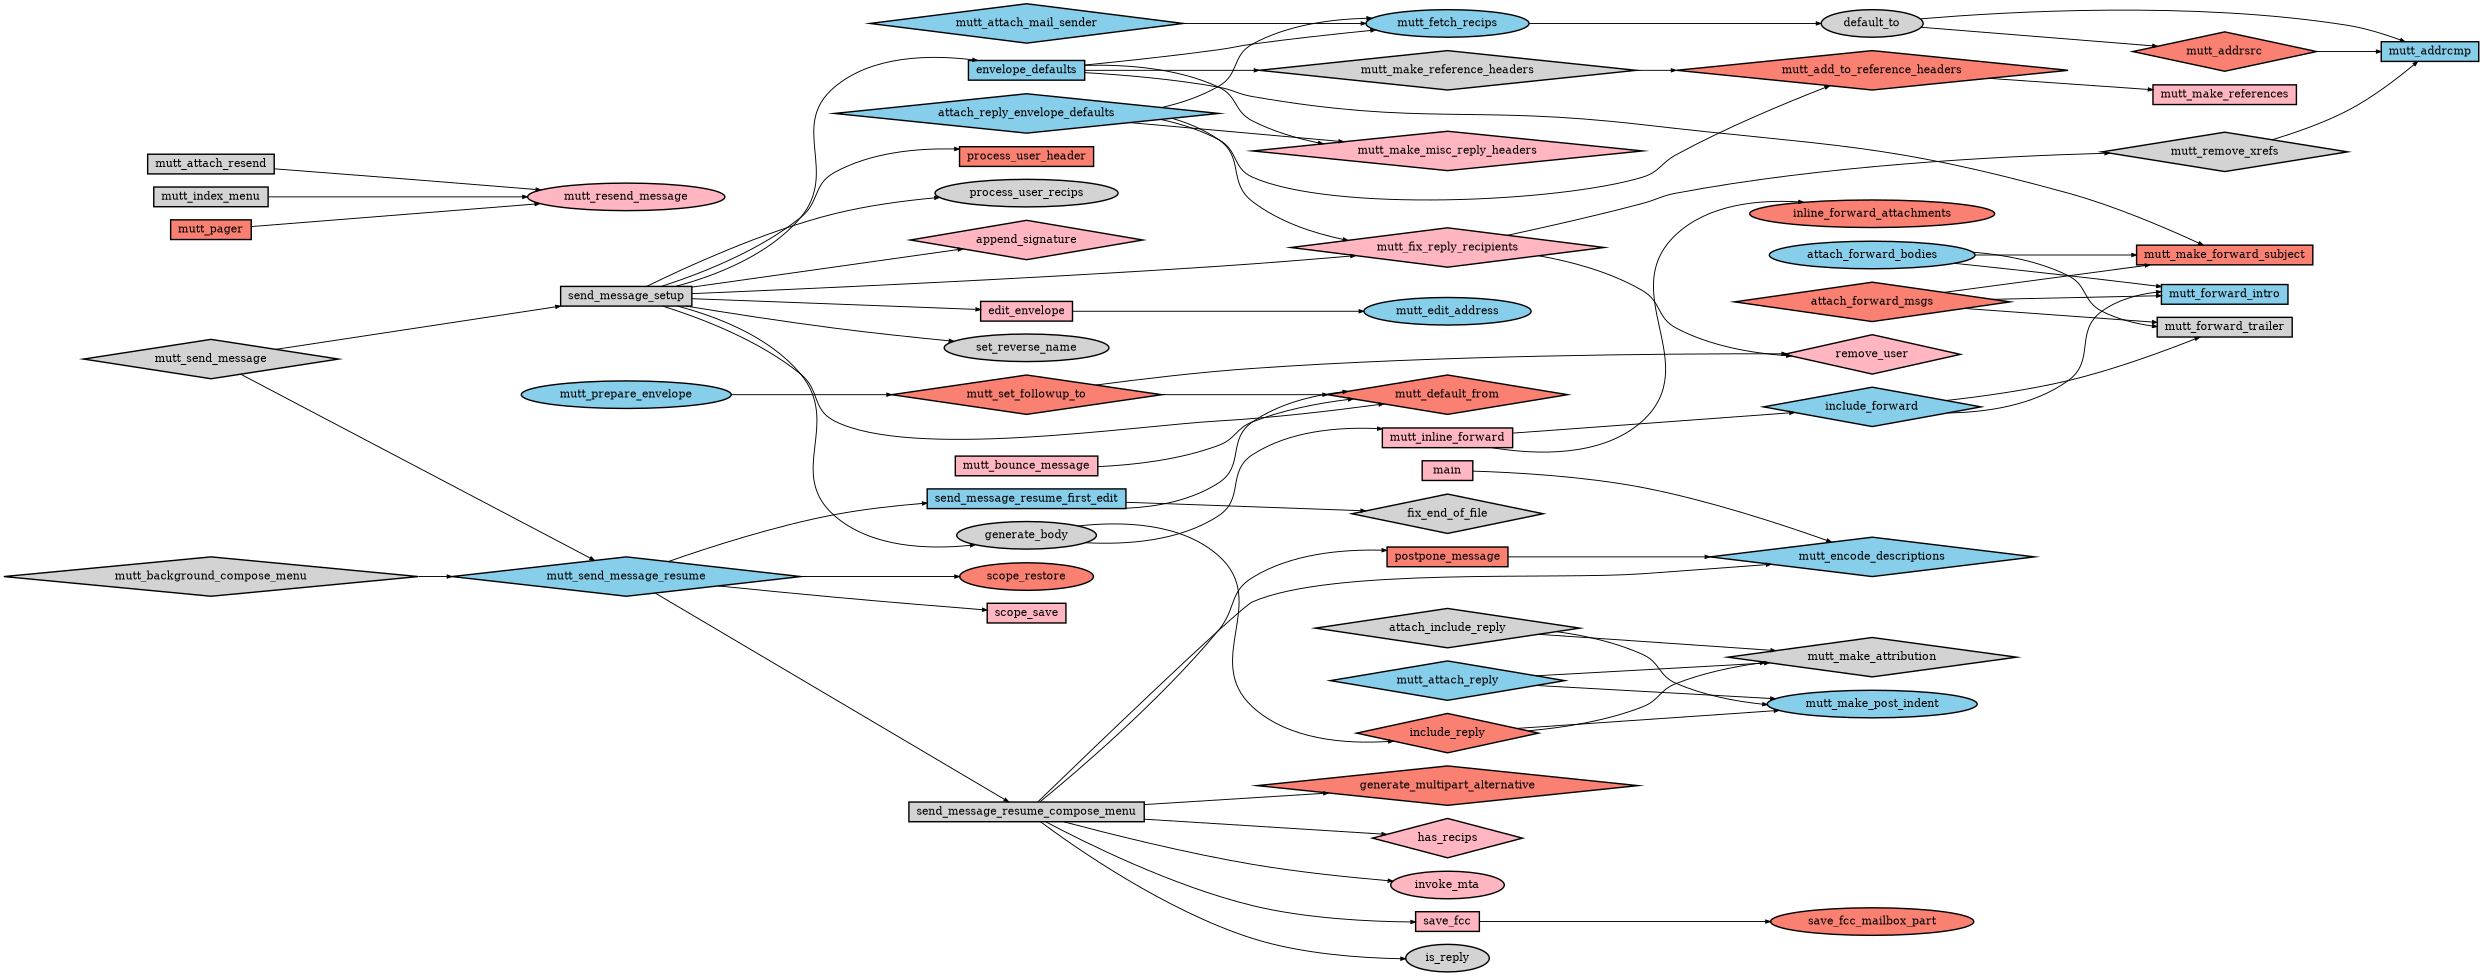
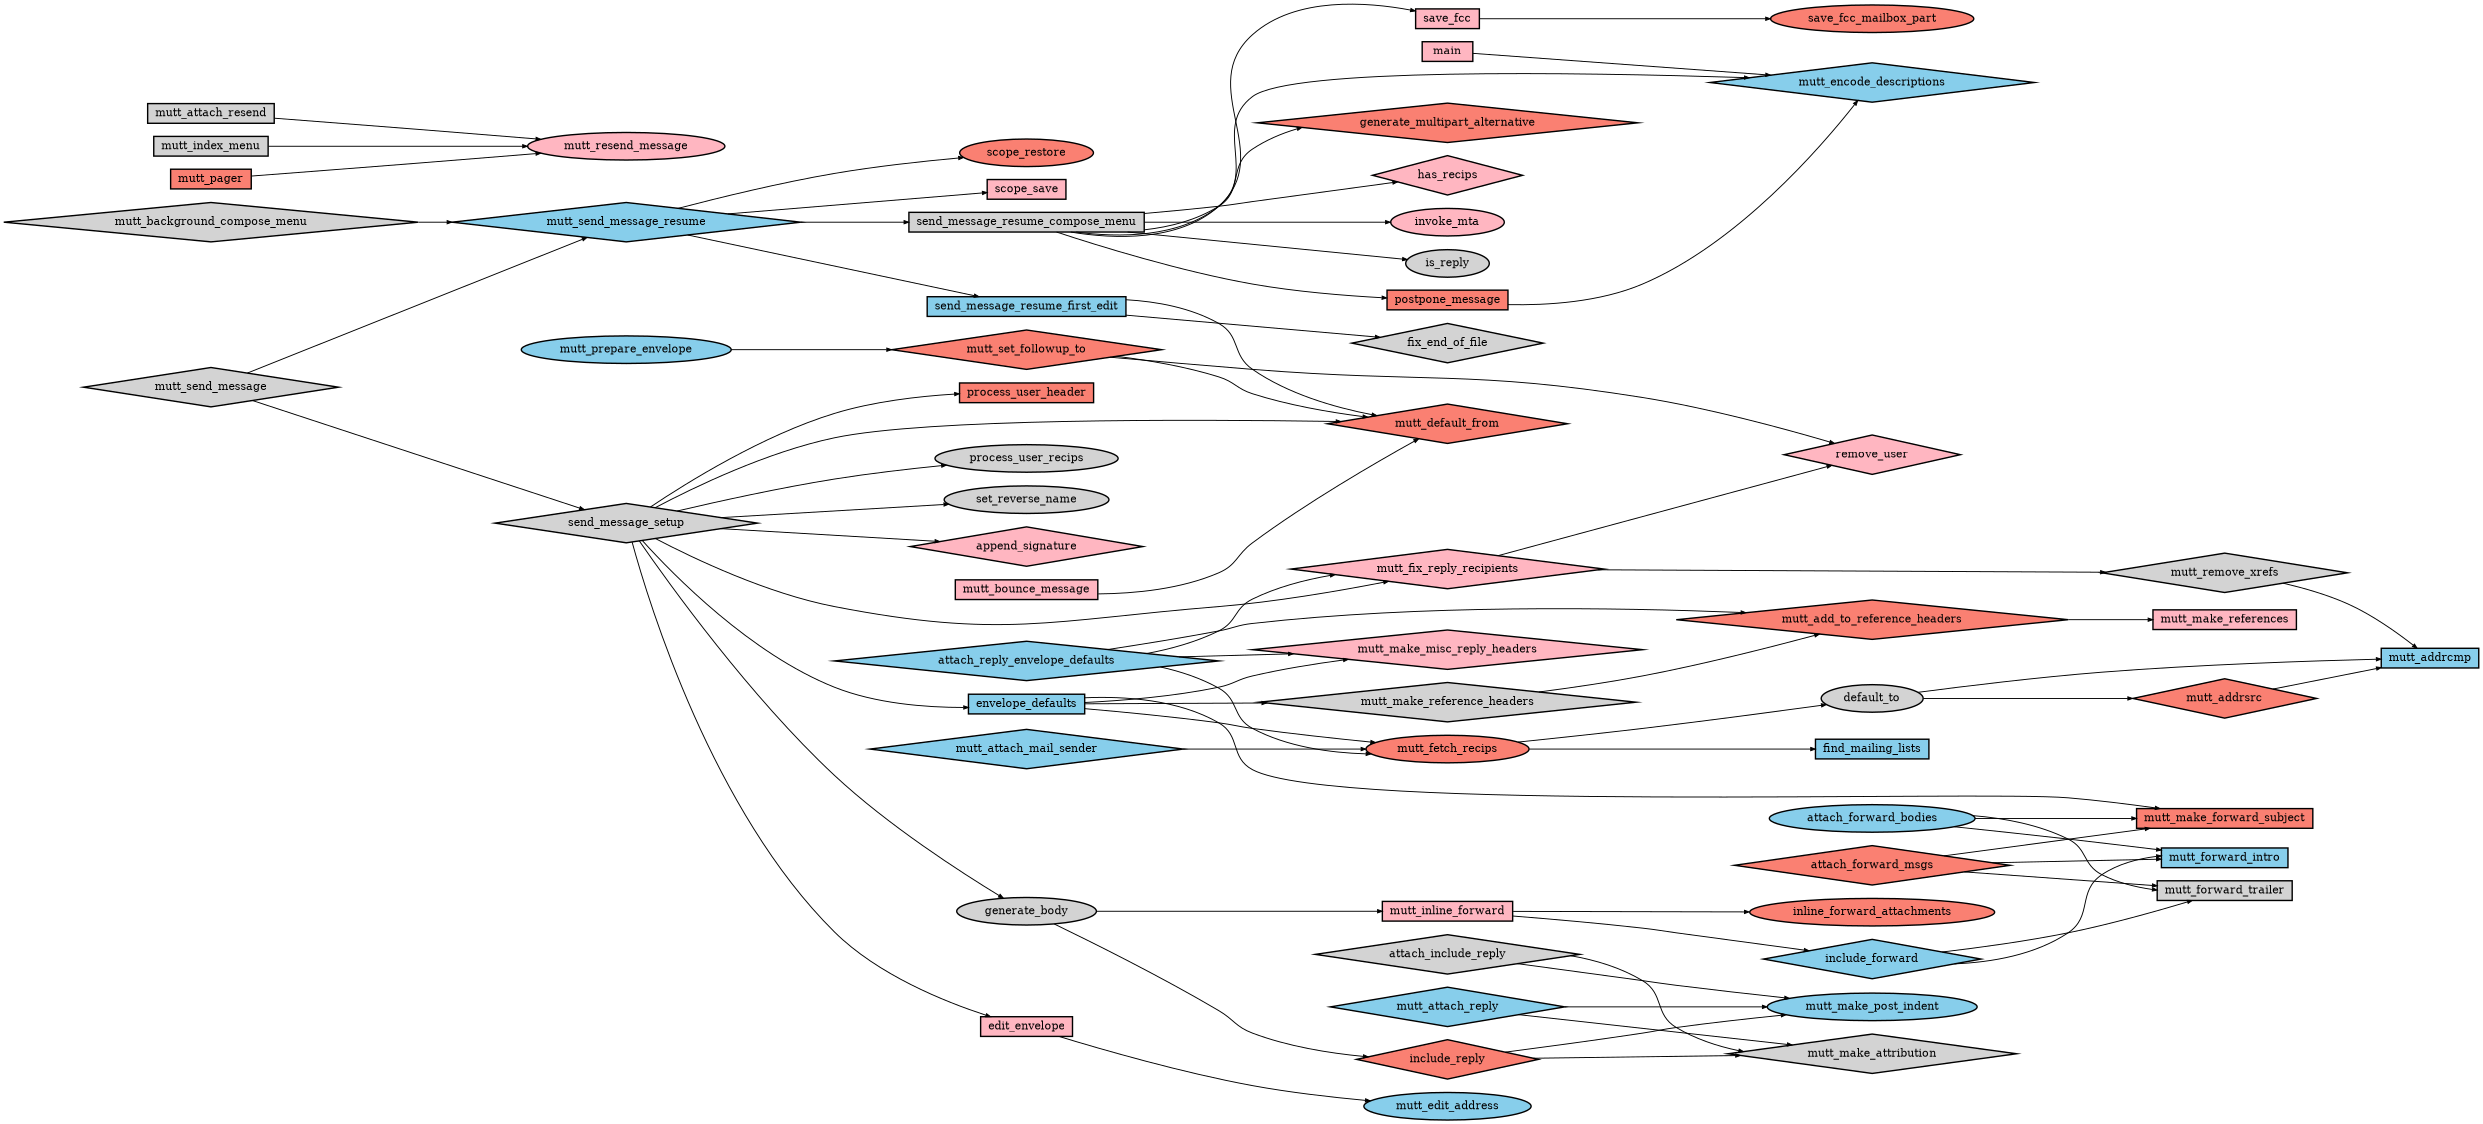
(1448, 23) -> (1448, 749)
(626, 296) -> (626, 523)
none -> (1872, 749)
